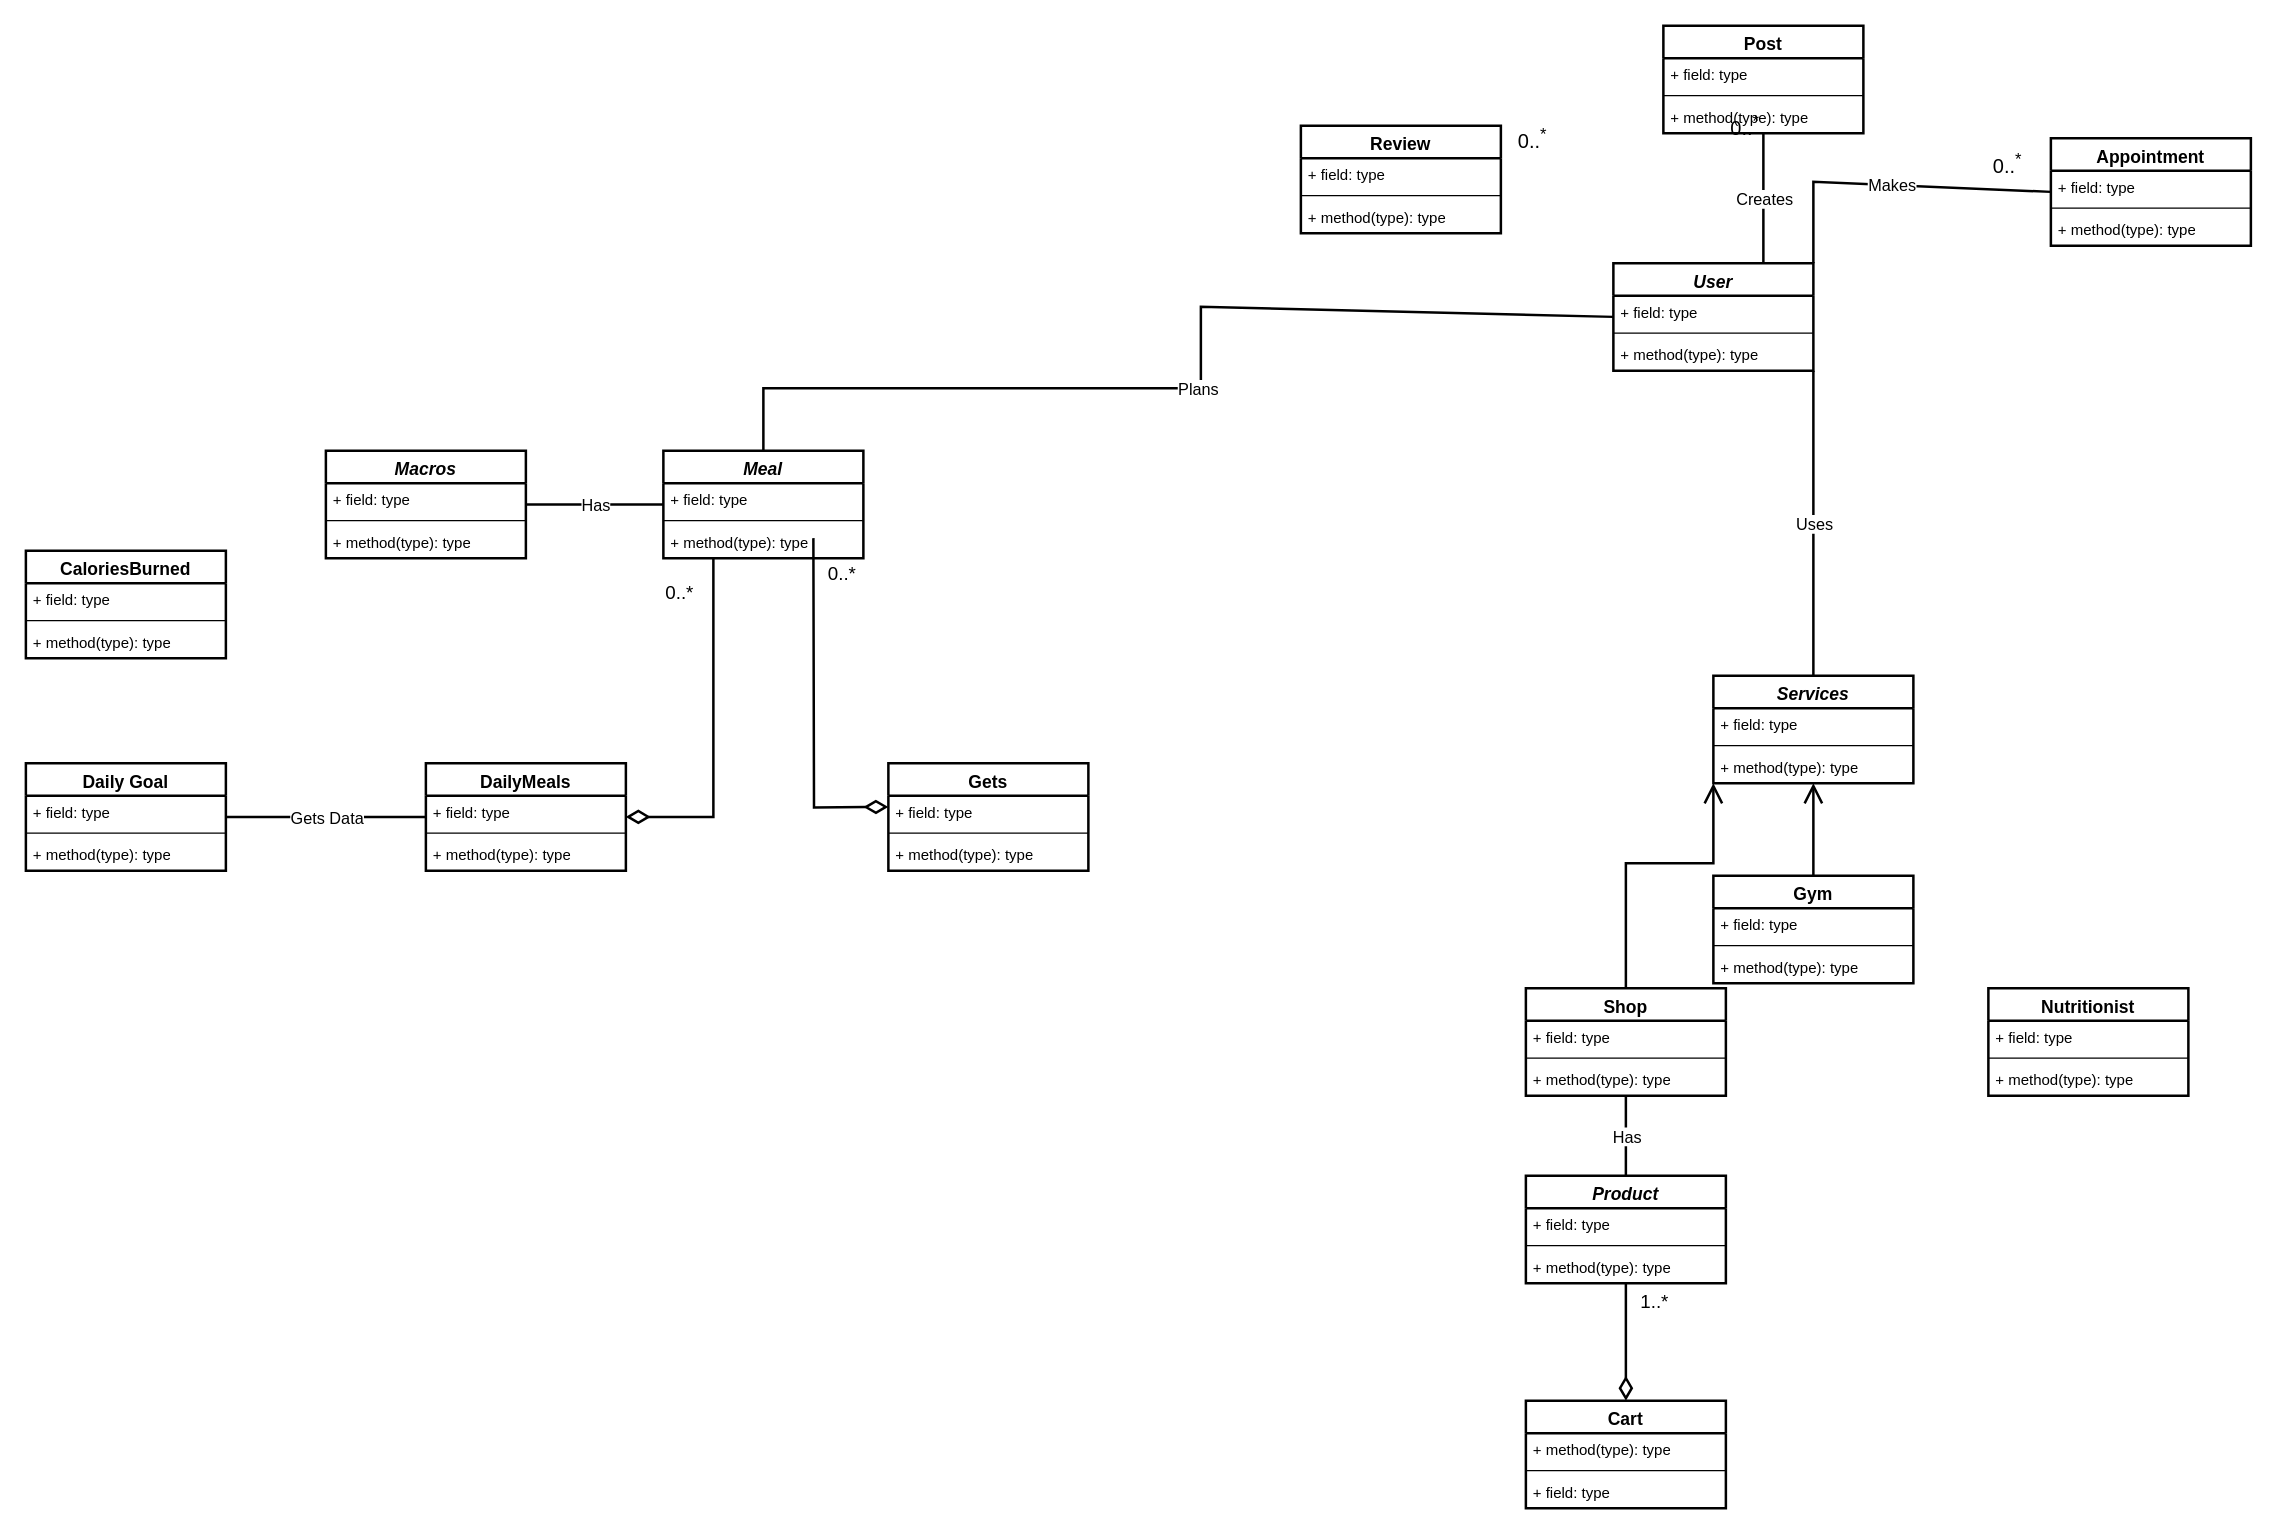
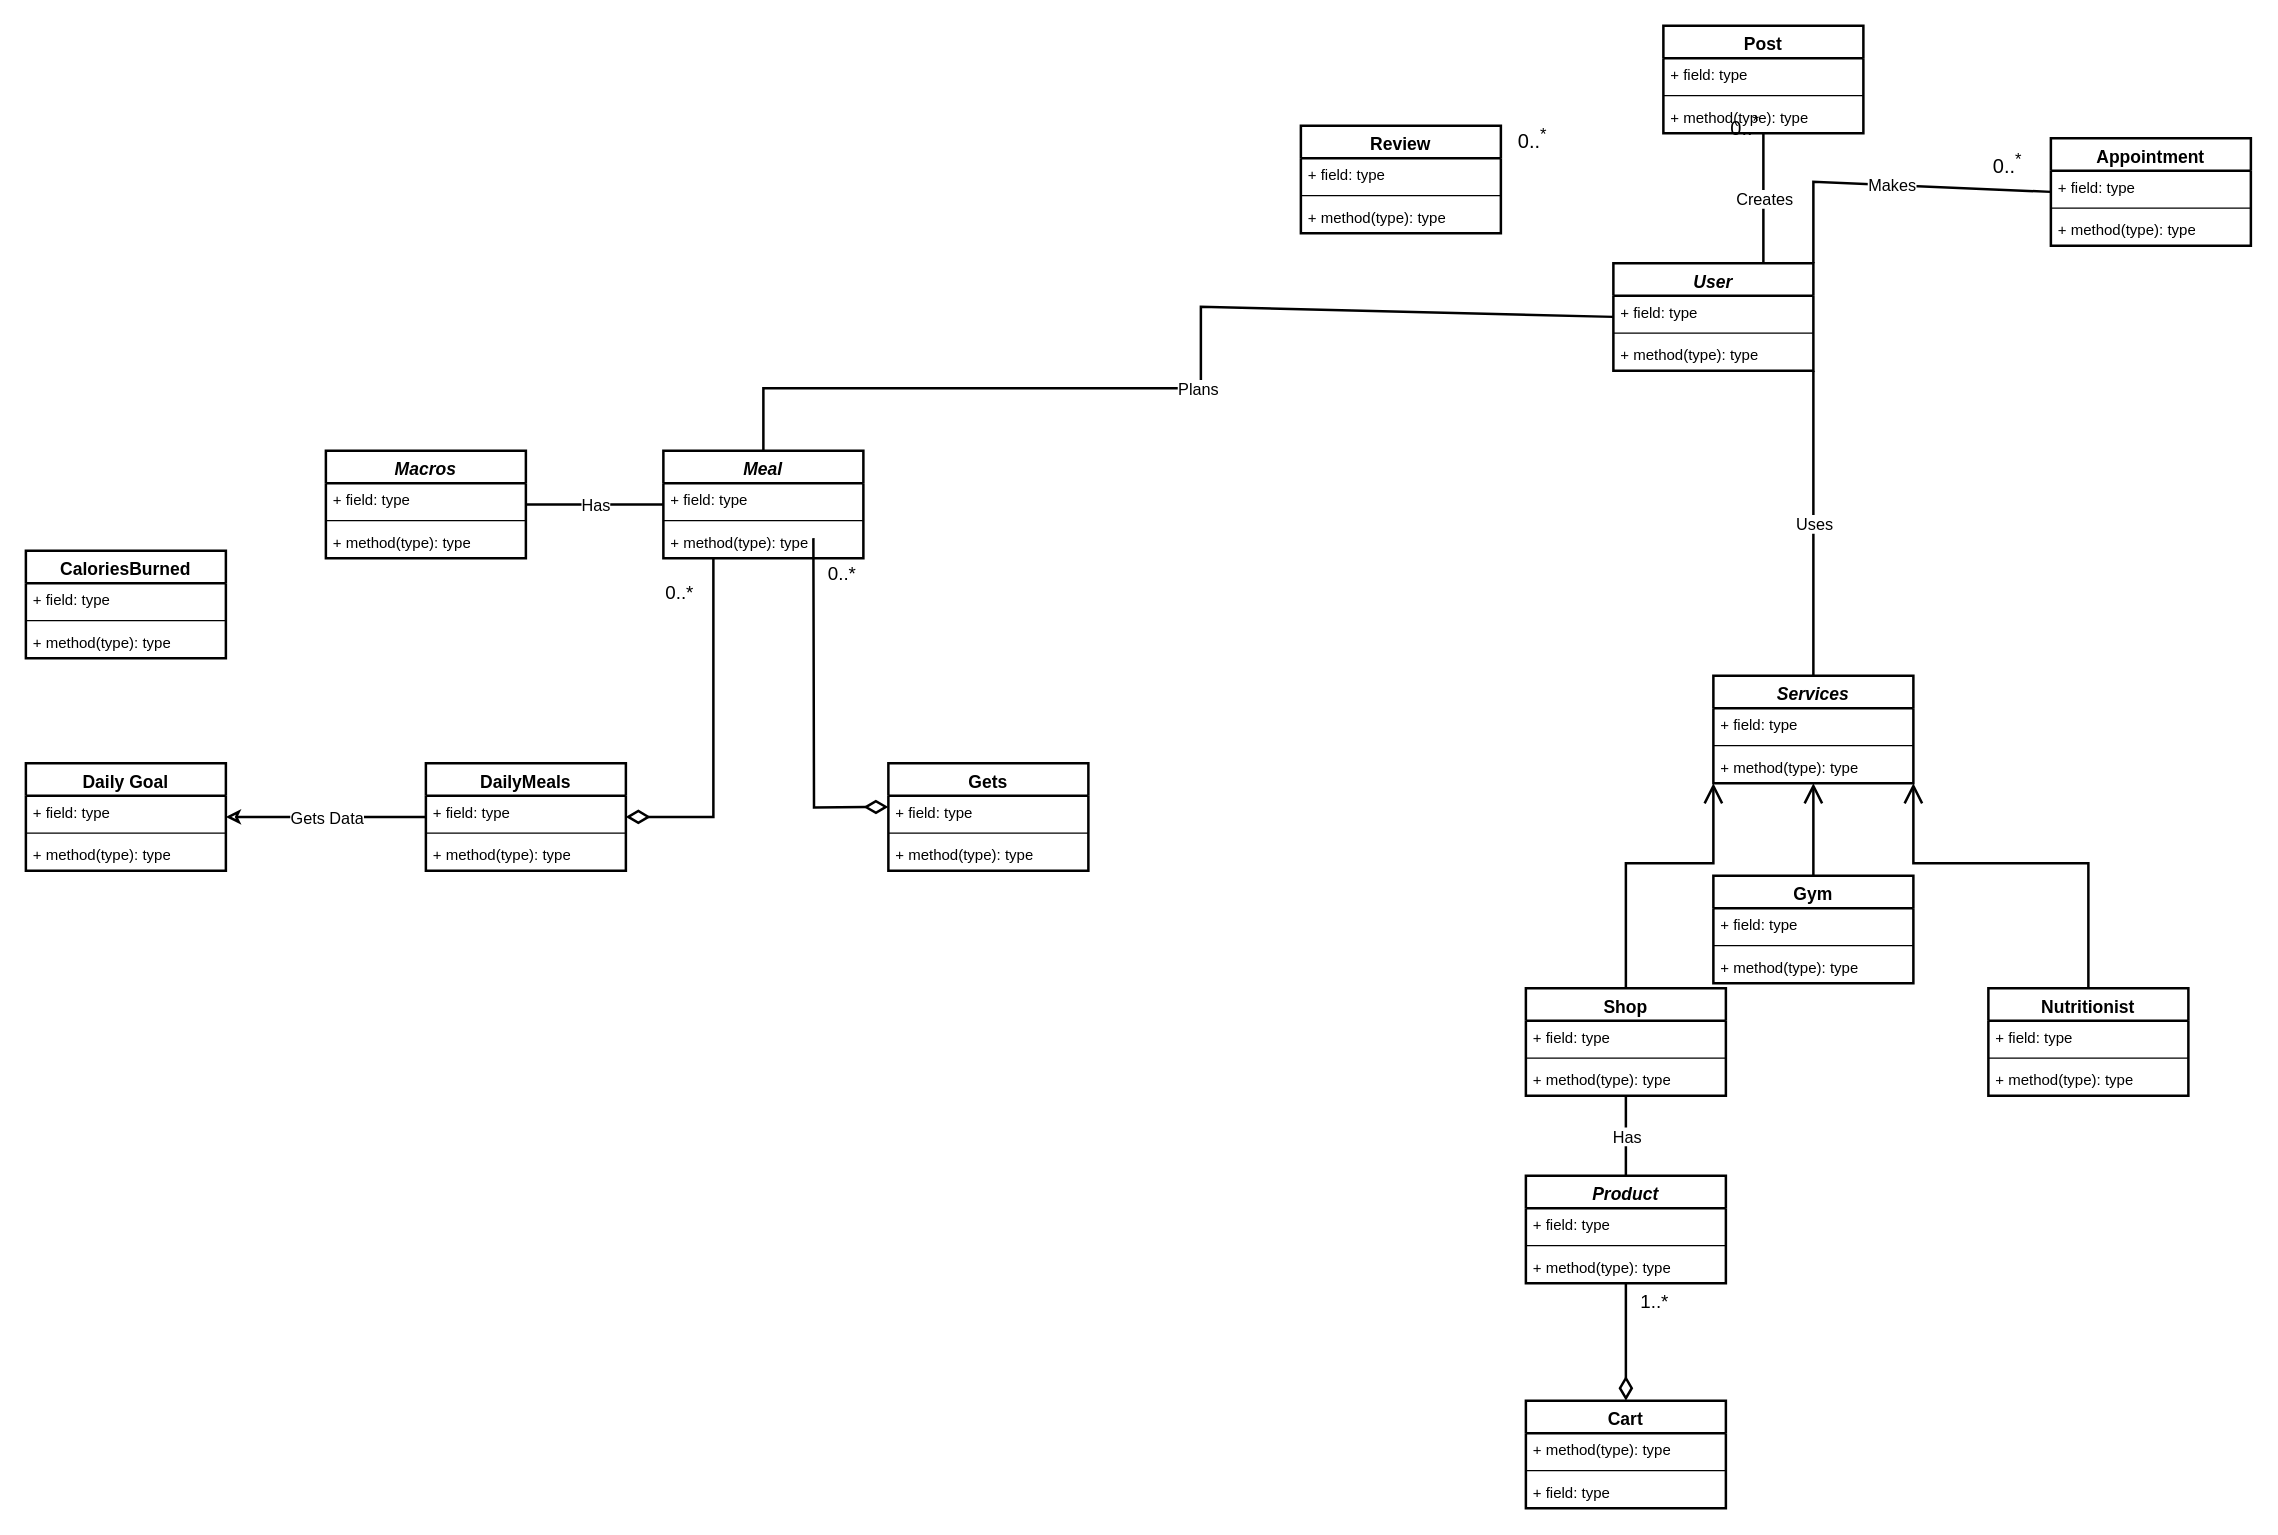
(234, 817) -> (238, 817)
none -> (2026, 863)
